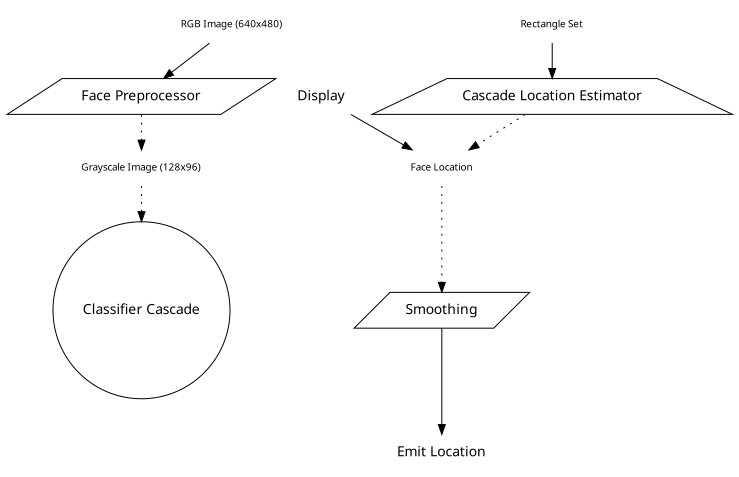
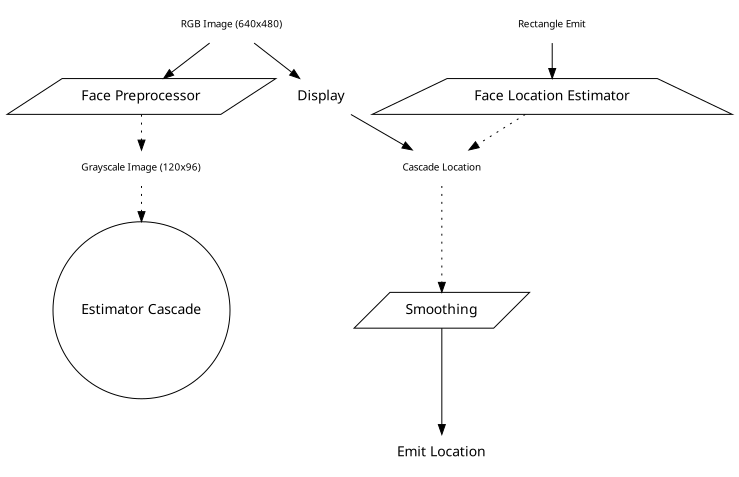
(552, 25) -> (552, 25)
none -> (273, 58)
(552, 96) -> (552, 96)
(142, 168) -> (142, 168)
(442, 168) -> (442, 168)
(142, 310) -> (142, 310)
